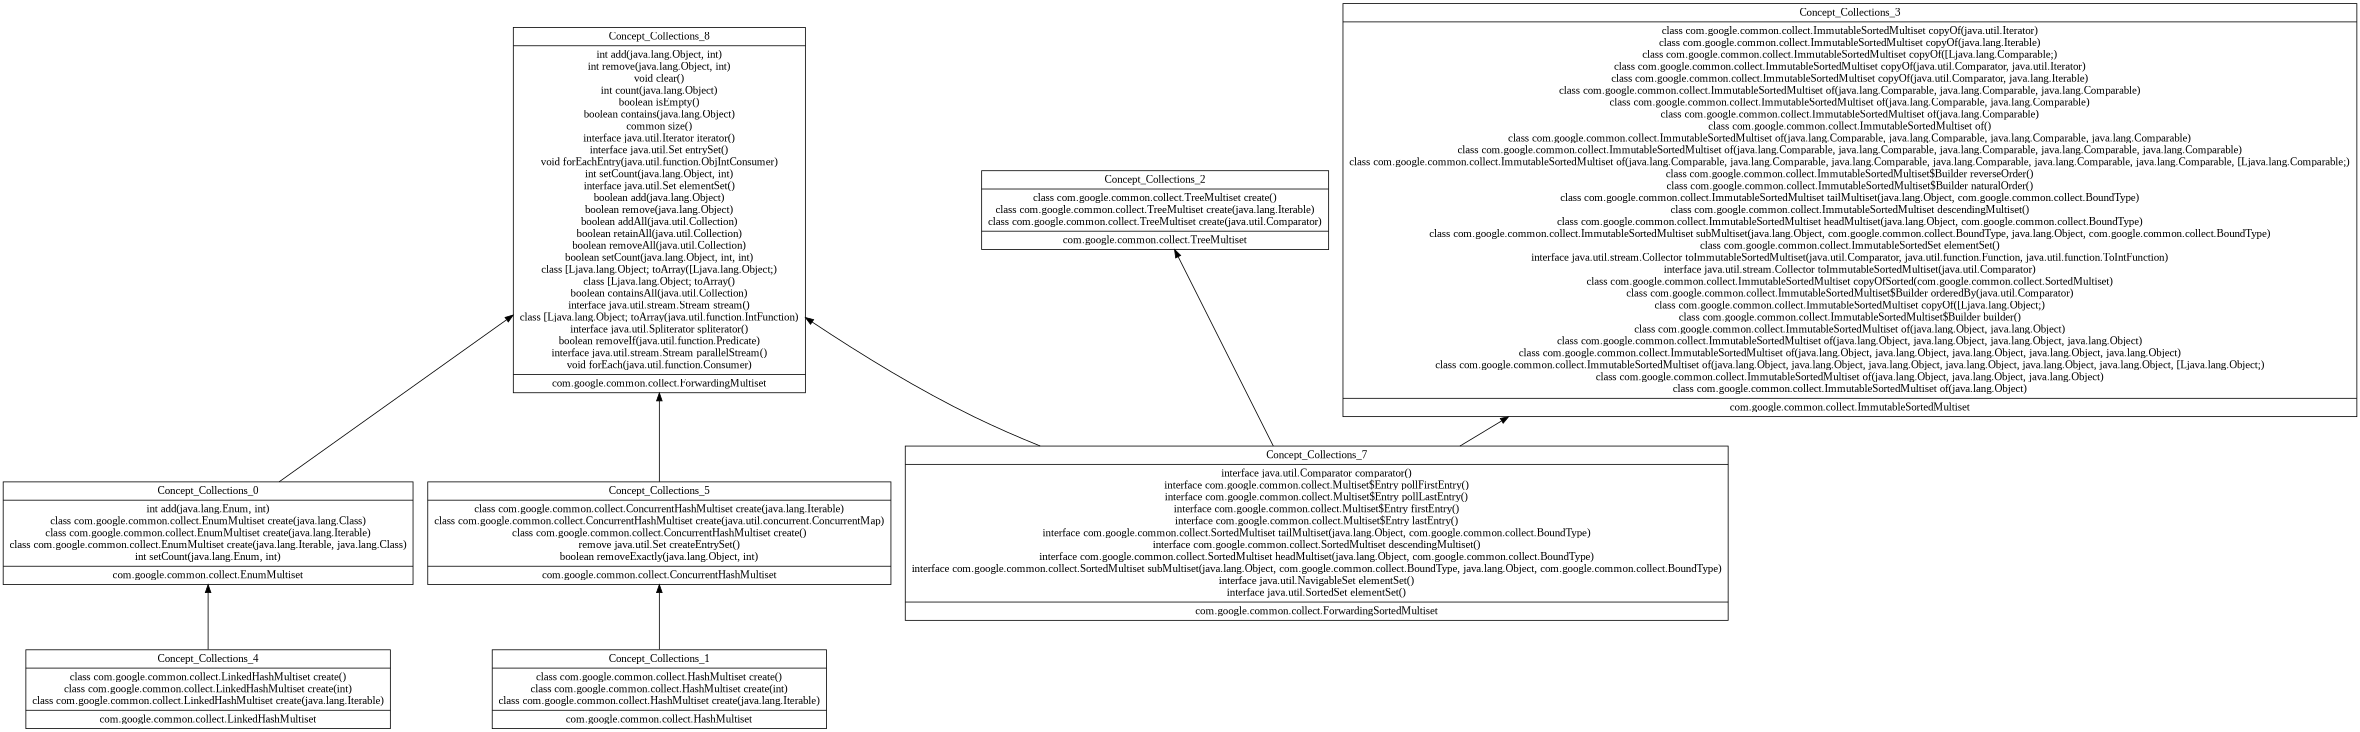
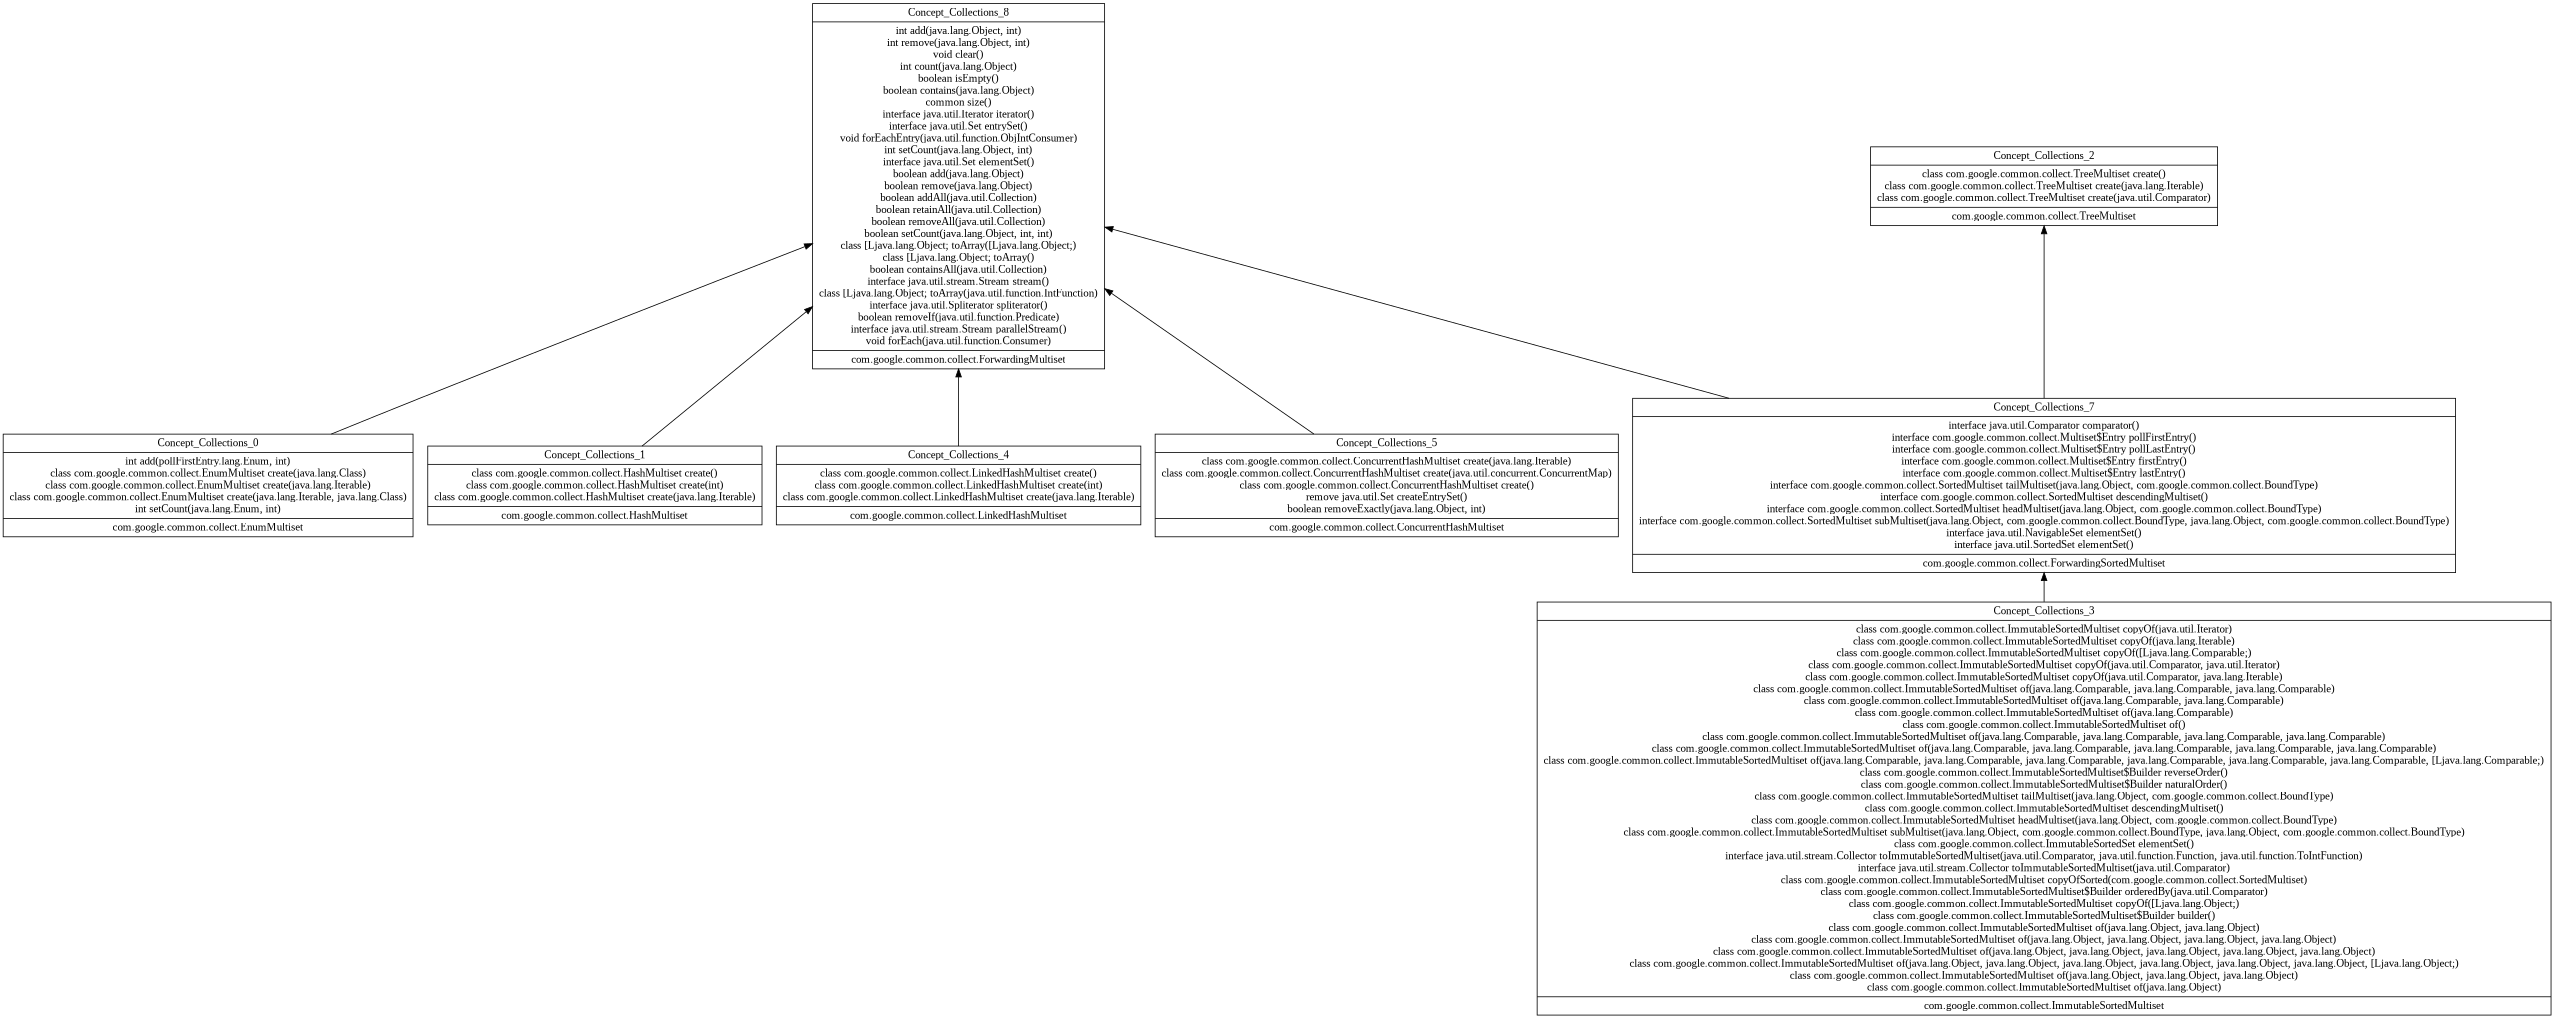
(1481, 434) -> (2044, 591)
(208, 509) -> (208, 461)
(208, 621) -> (959, 412)
(659, 621) -> (724, 379)
